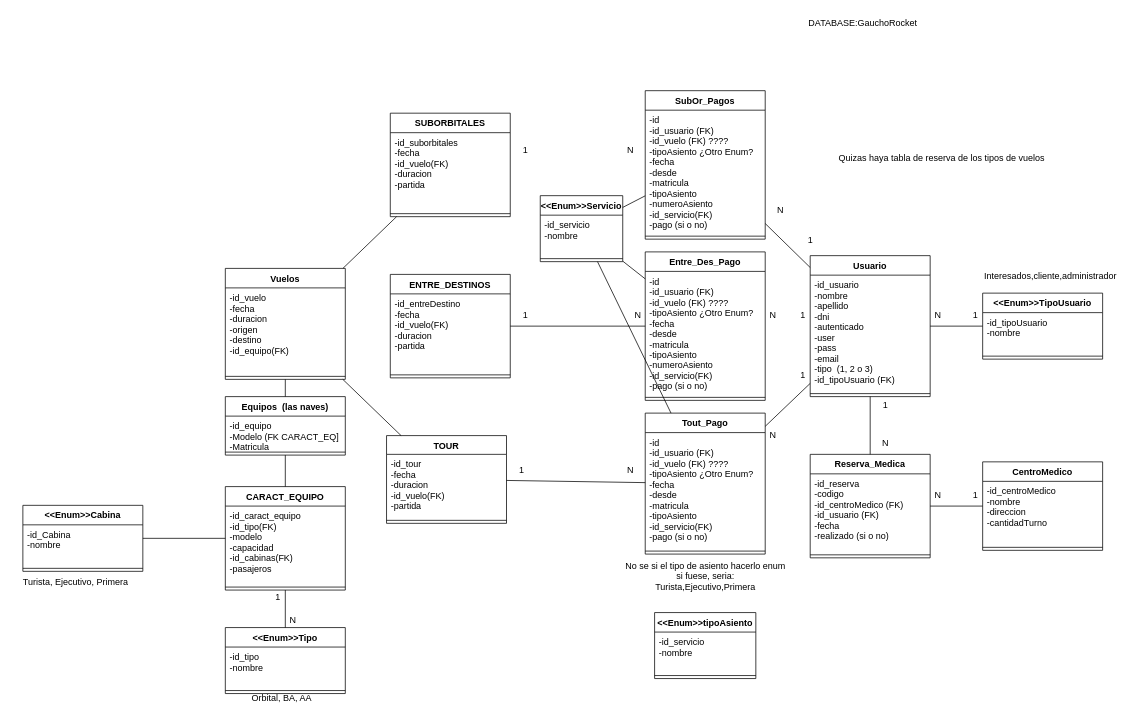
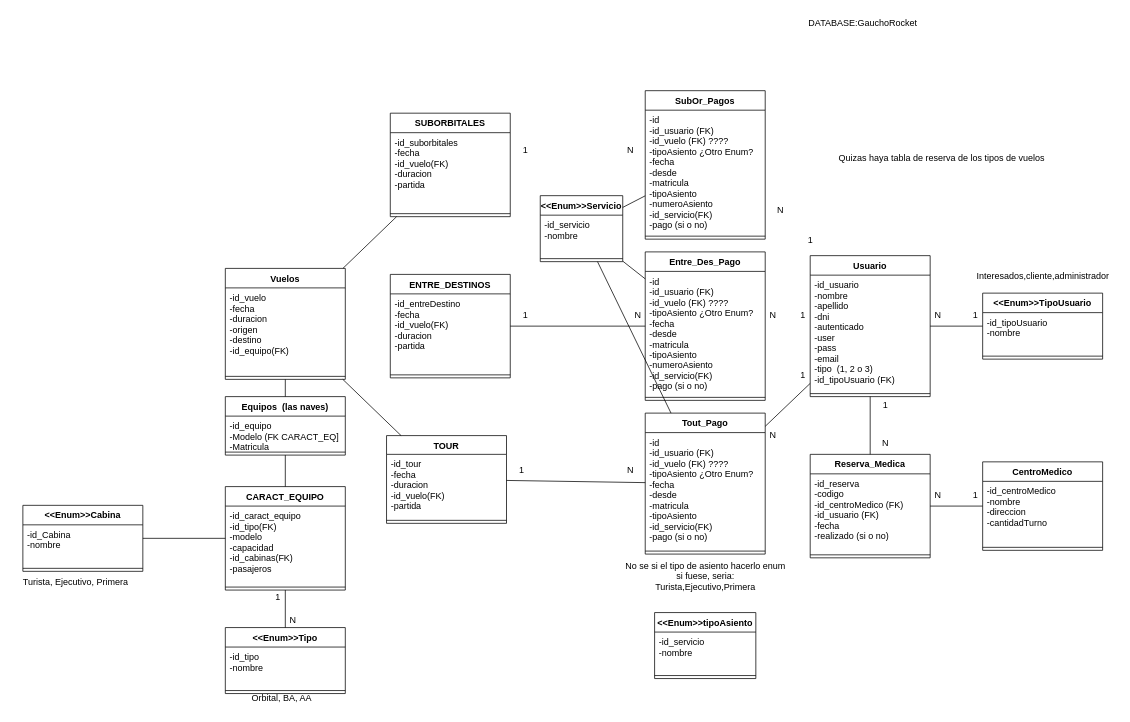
(789, 246) -> none
(1050, 276) -> (1043, 276)
